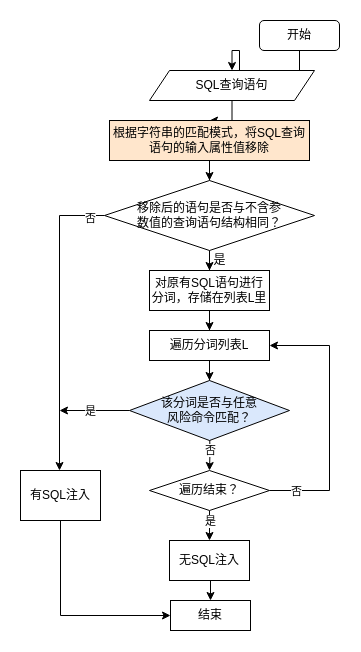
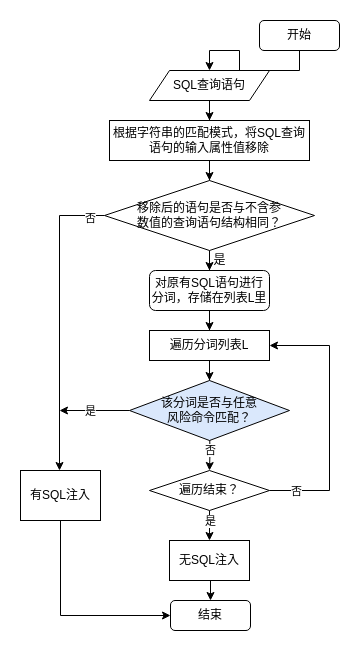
(232, 86) -> (210, 86)
(210, 141) -> (210, 141)
(210, 291) -> (210, 291)
(211, 616) -> (211, 616)
